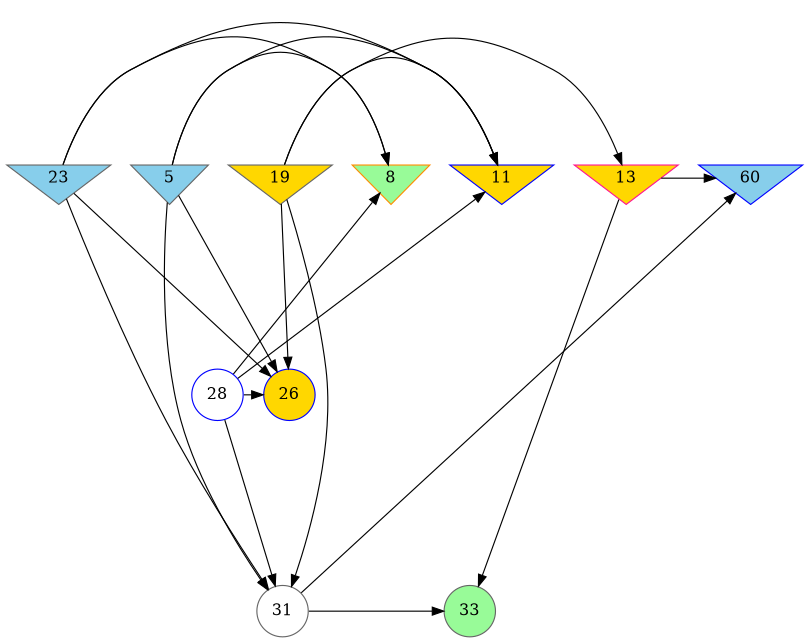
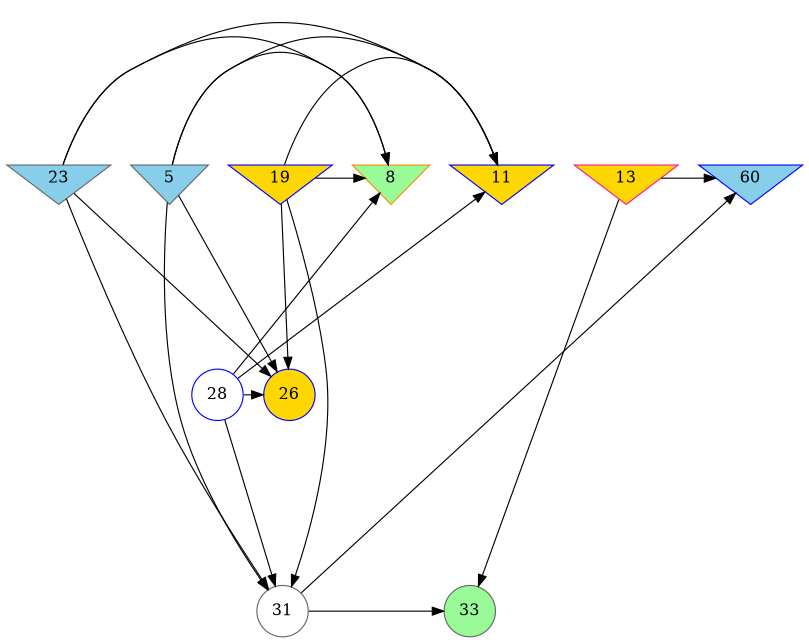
(447, 39) -> (334, 178)
(280, 178) -> (280, 178)
